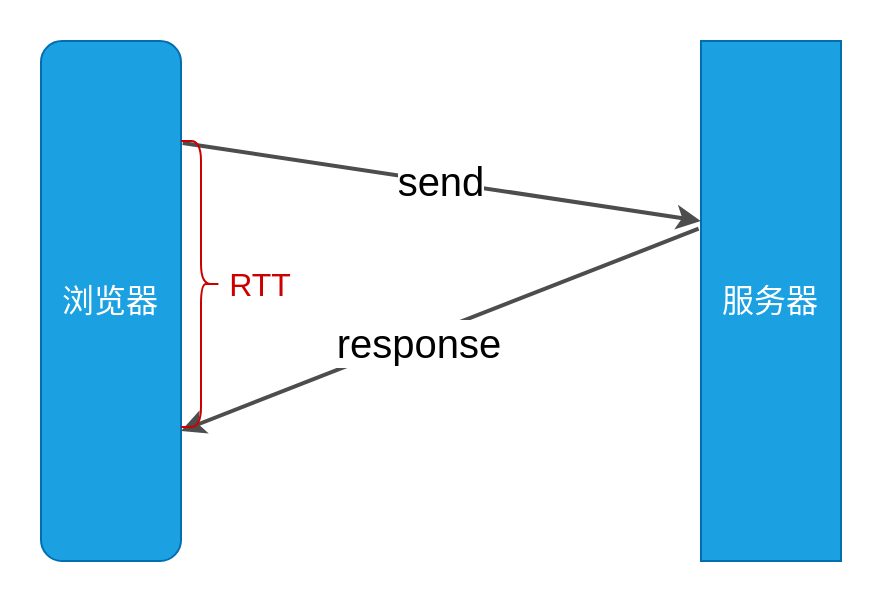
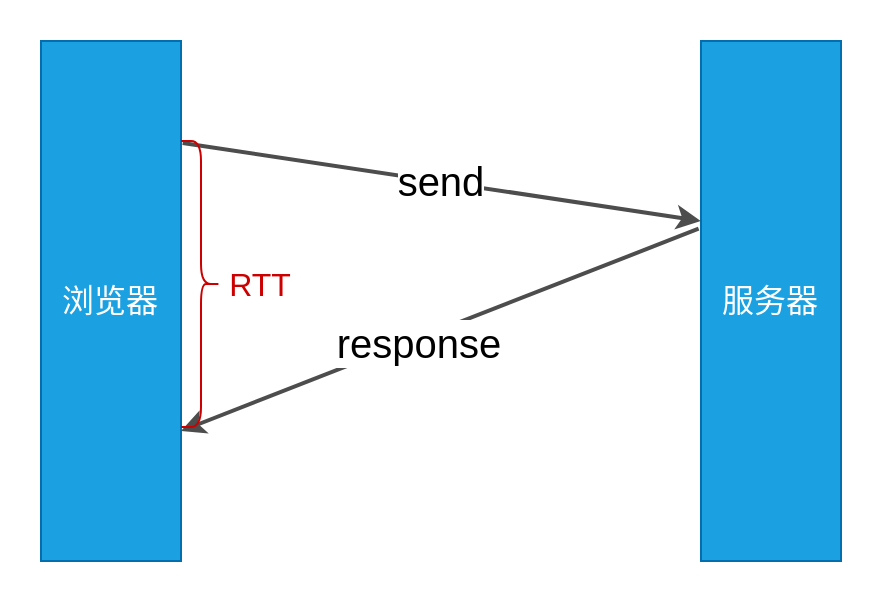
(111, 301) -> (111, 301)
